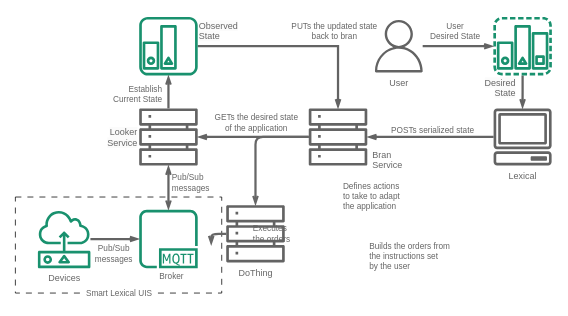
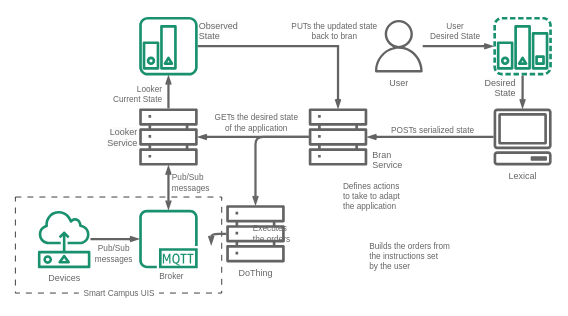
(137, 100) -> (137, 100)
(119, 293) -> (119, 293)
